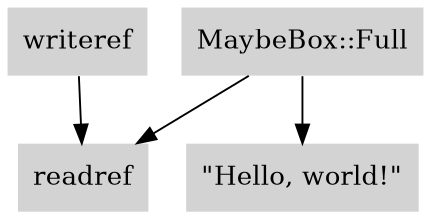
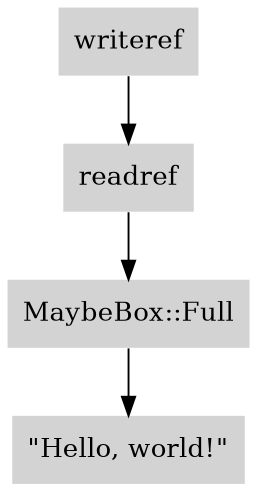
(201, 105) -> (129, 236)
